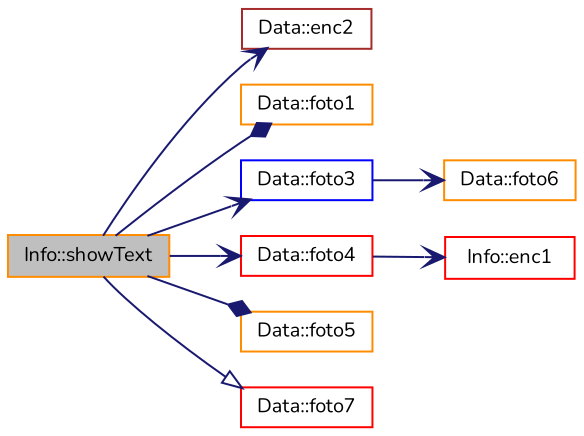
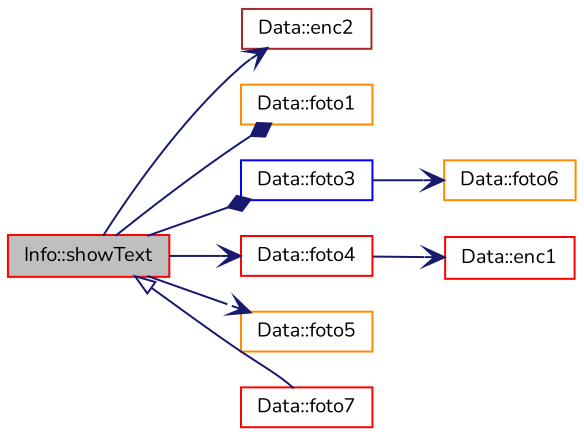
(189, 221) -> (189, 221)
(89, 256) -> (89, 256)
(510, 258) -> (510, 258)
(187, 290) -> (187, 290)
(162, 329) -> (222, 339)
